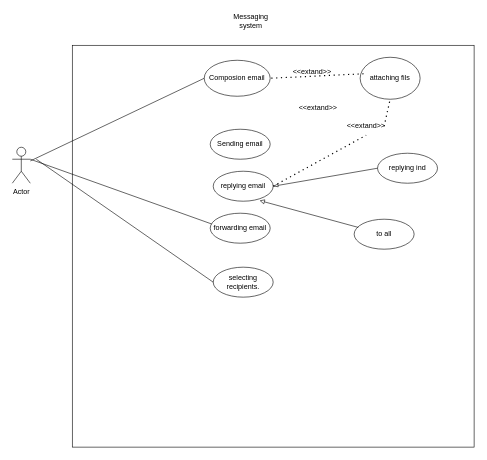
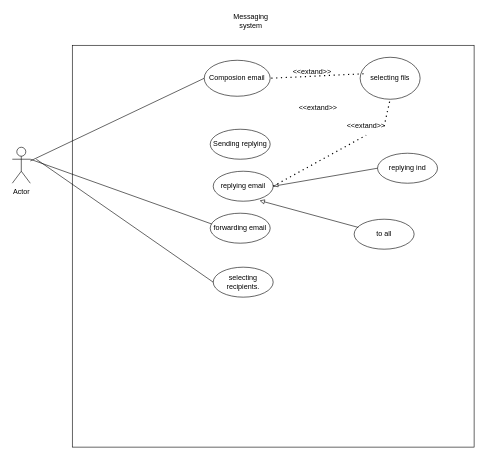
(390, 78) -> (390, 78)
(240, 144) -> (240, 144)
